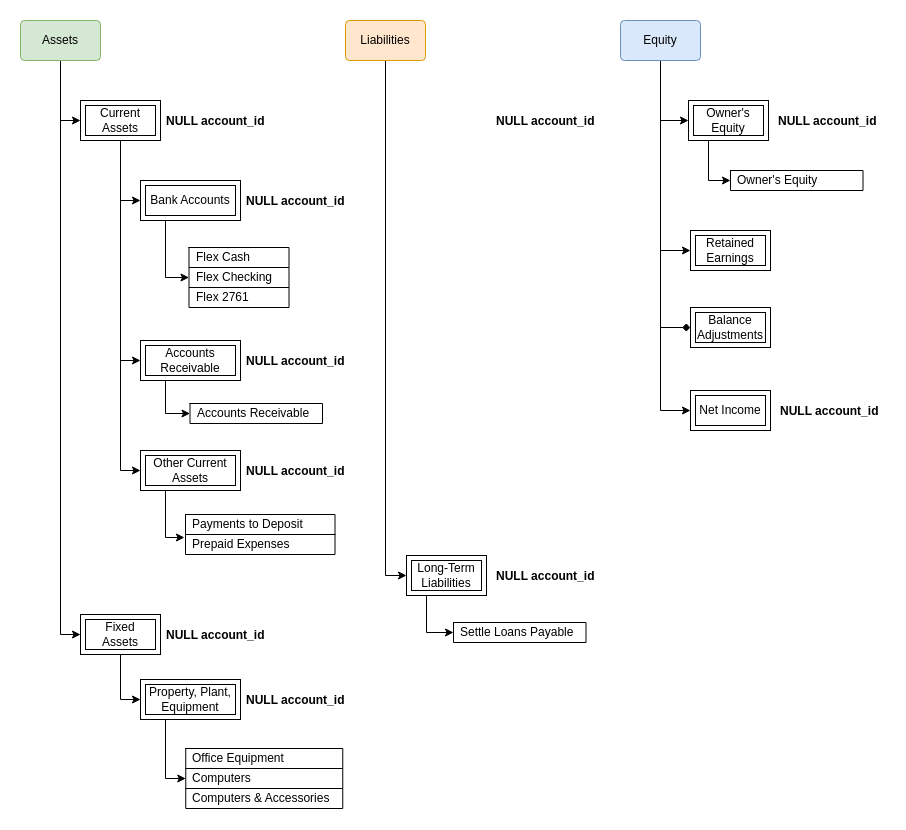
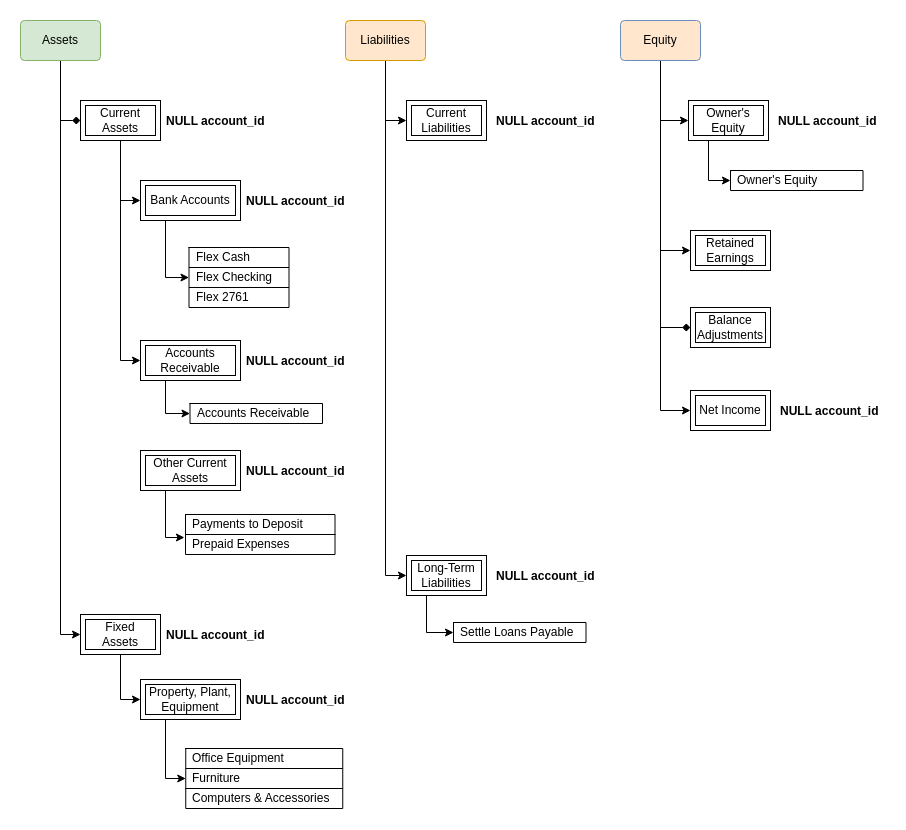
(661, 41) -> (661, 41)
(72, 121) -> (72, 121)
none -> (393, 121)
none -> (447, 121)
(121, 423) -> none
(223, 779) -> (221, 779)
